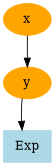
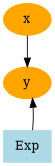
(21, 110) -> (33, 119)
